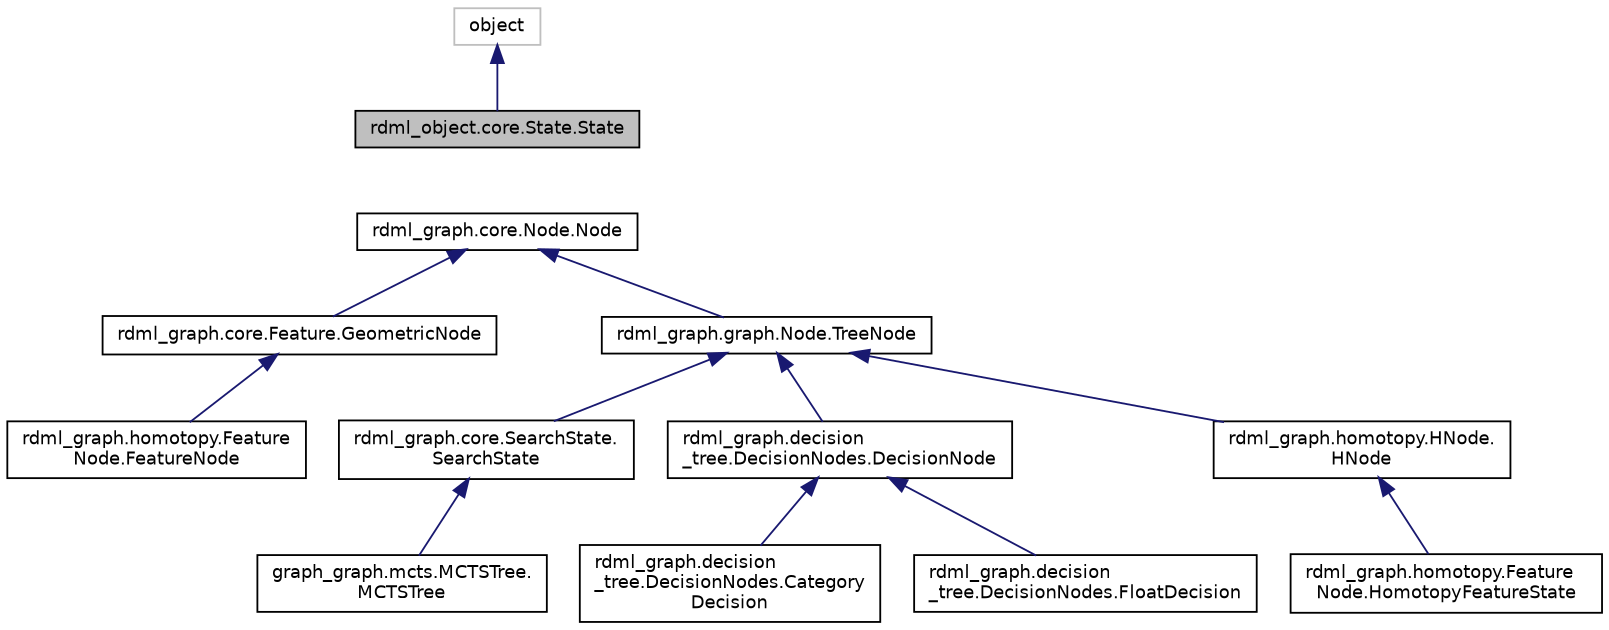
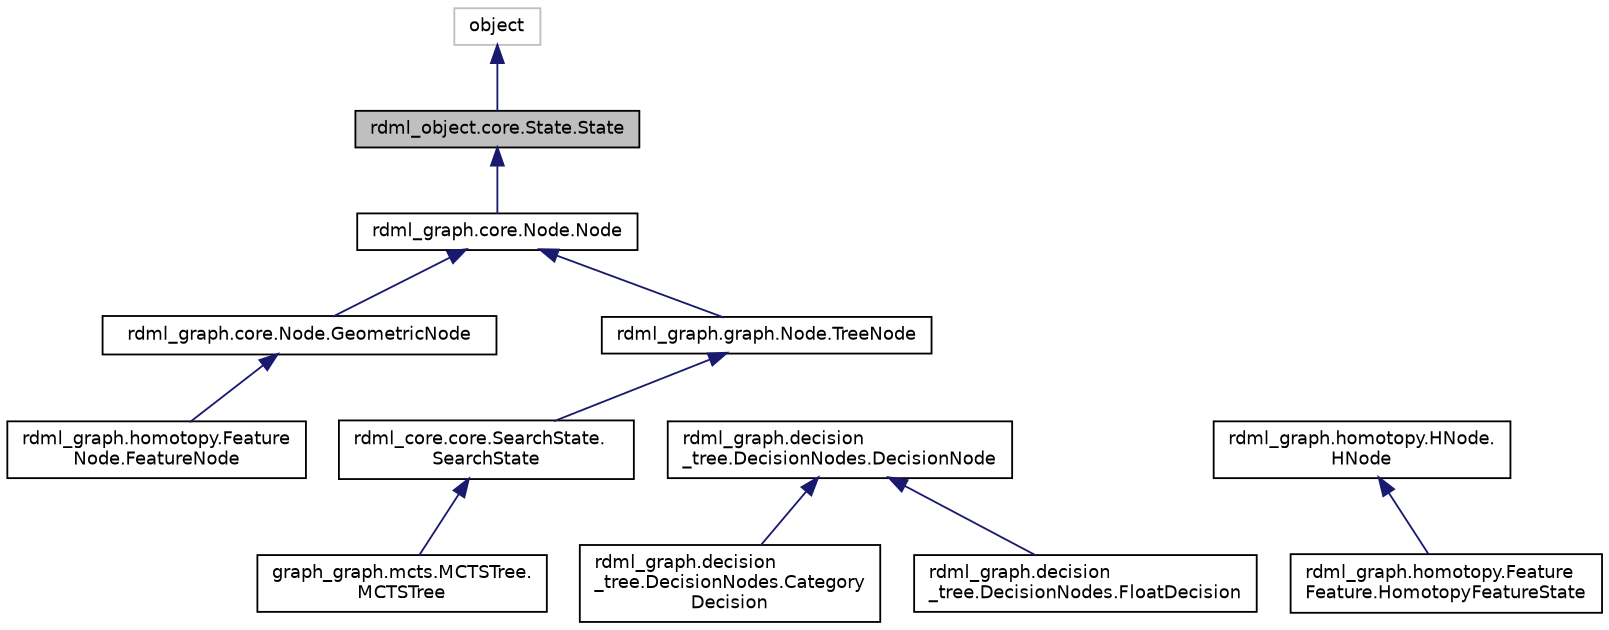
none -> (497, 190)
(300, 335) -> (300, 335)
(1046, 389) -> none
(805, 395) -> none
(486, 450) -> (486, 450)
(1446, 583) -> (1446, 583)
